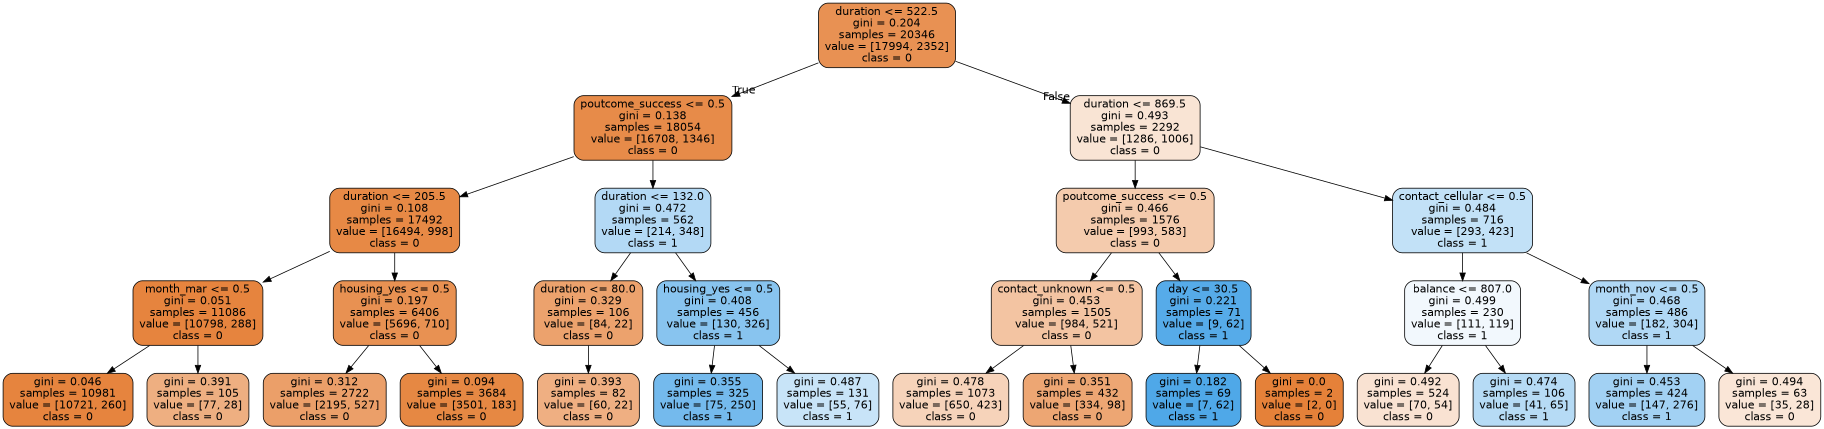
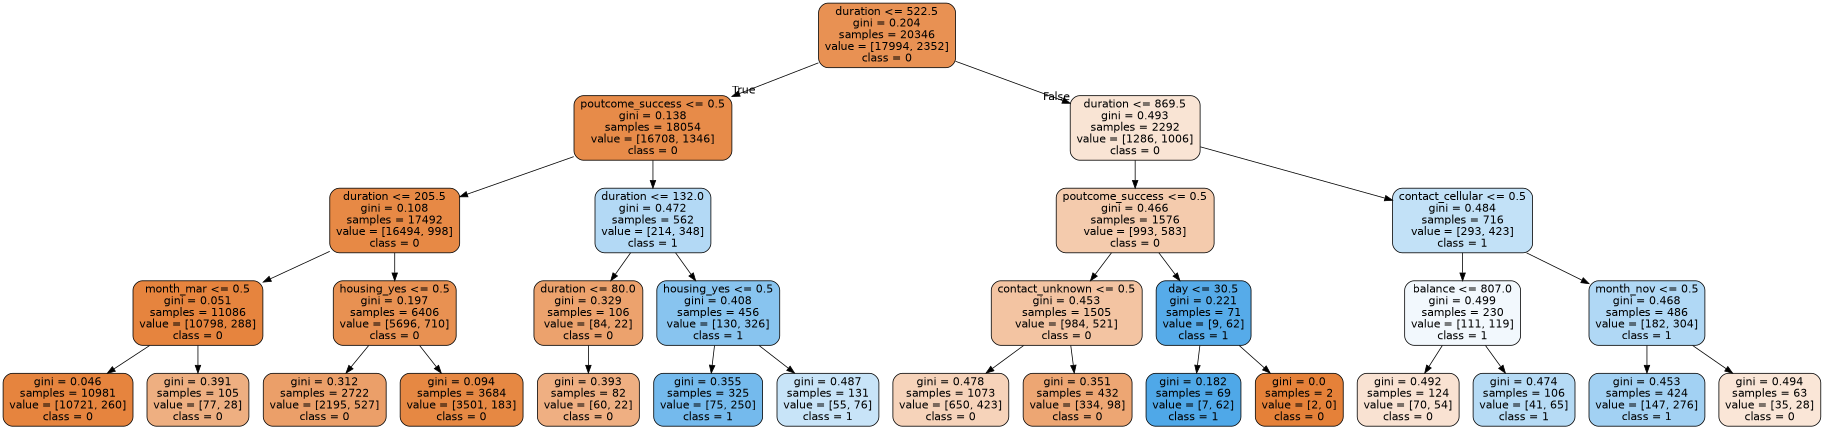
(1408, 400) -> (1408, 400)
